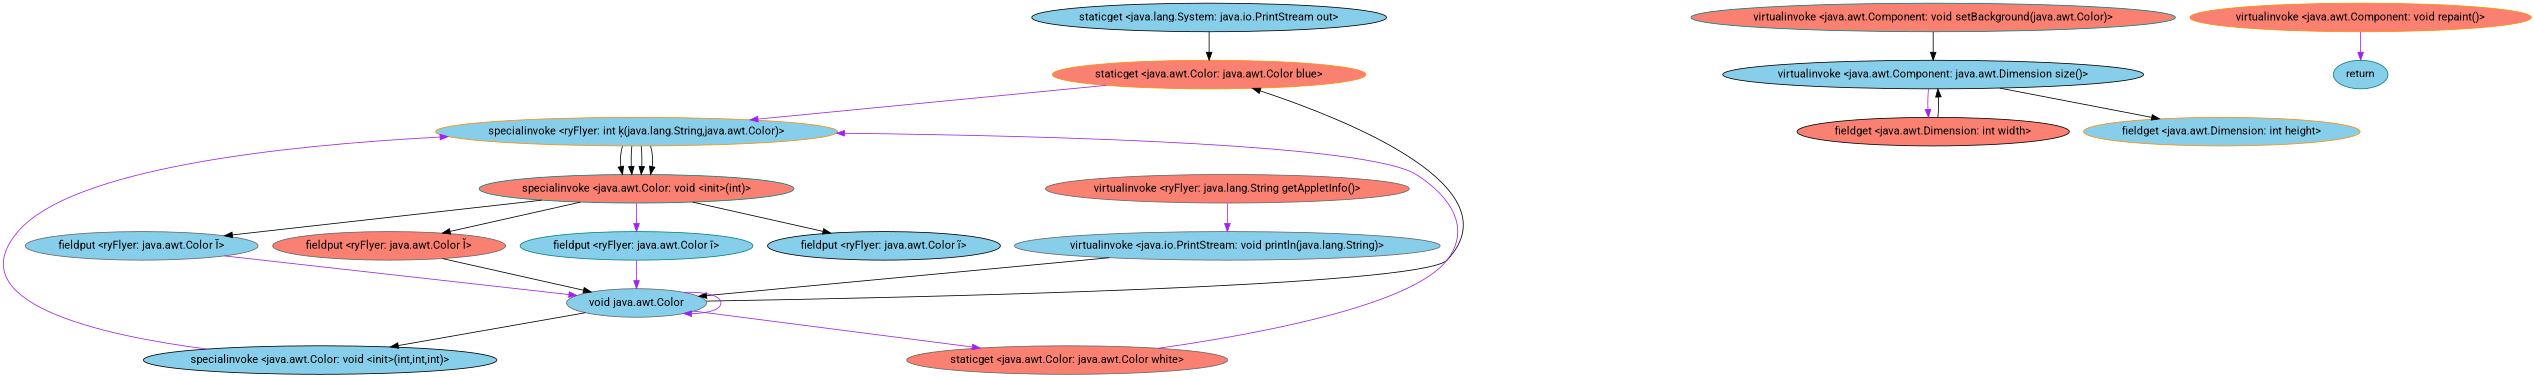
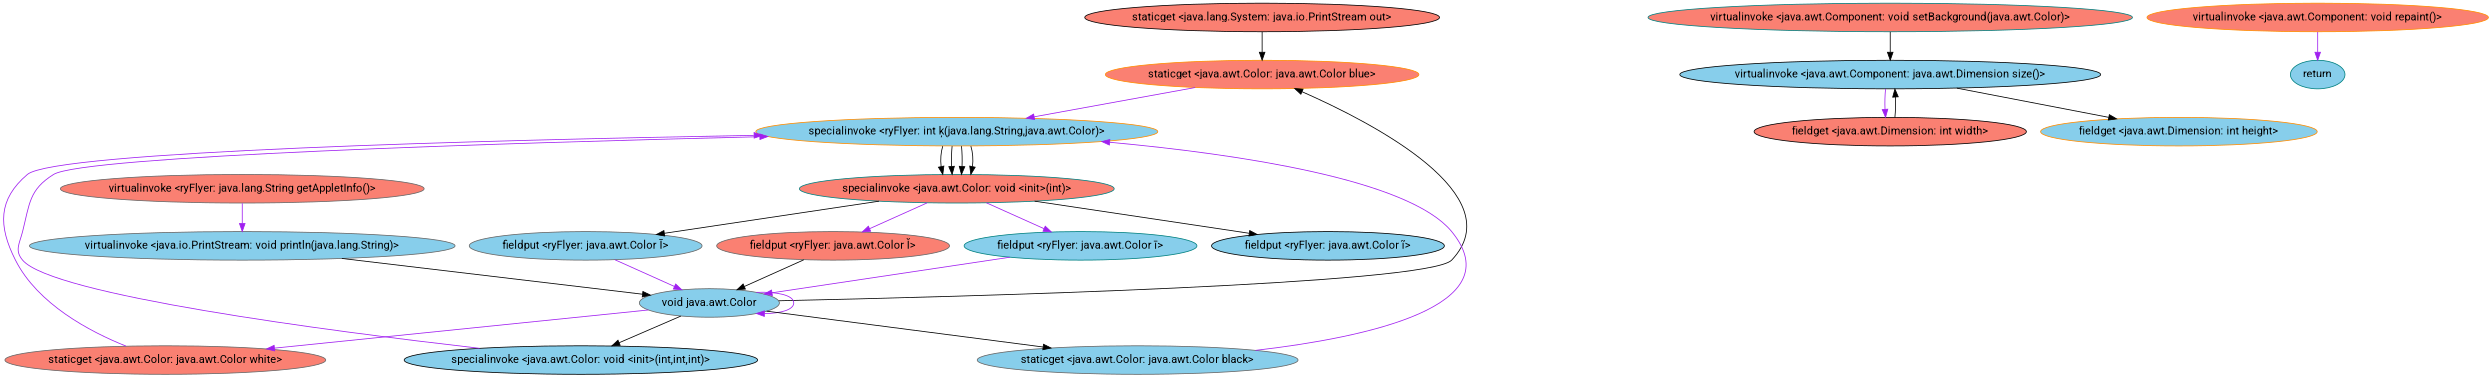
(1209, 17) -> (1262, 17)
(515, 217) -> (898, 216)
none -> (1138, 360)
